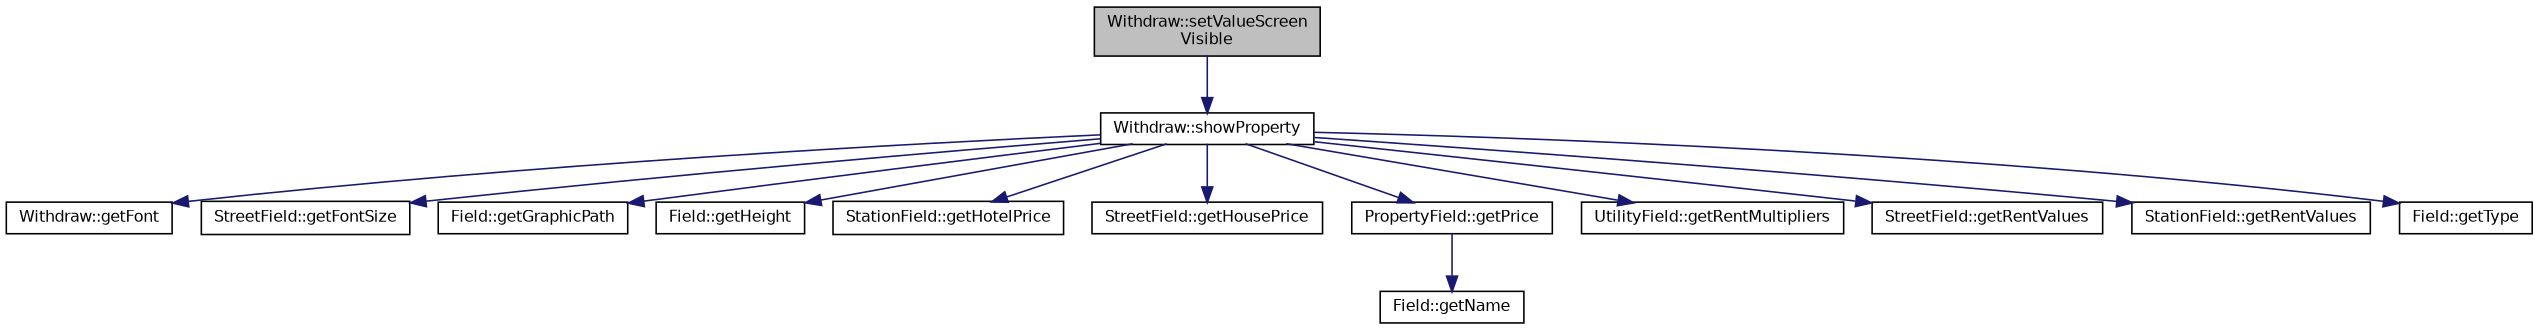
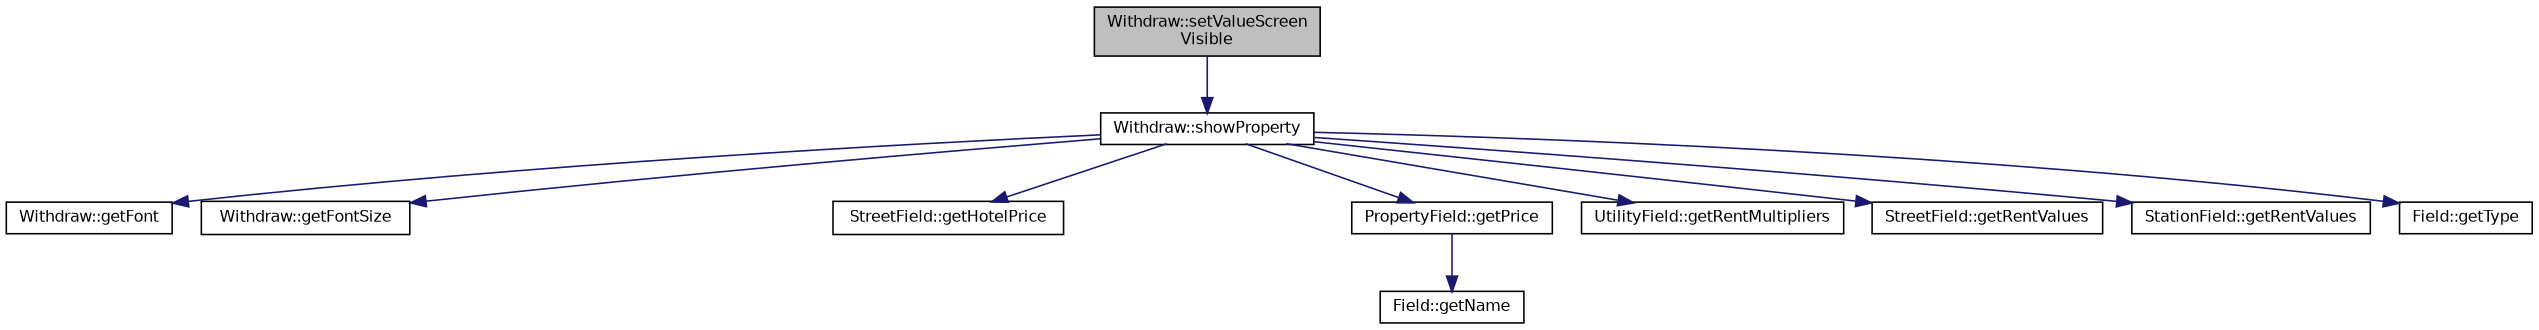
(306, 218) -> (306, 218)
(533, 218) -> none
(730, 218) -> none
(948, 218) -> (948, 218)
(1207, 218) -> none
